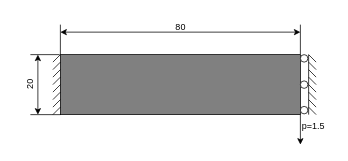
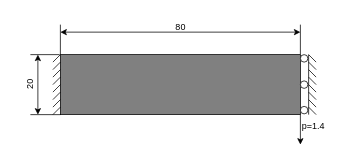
(314, 126) -> (314, 126)
